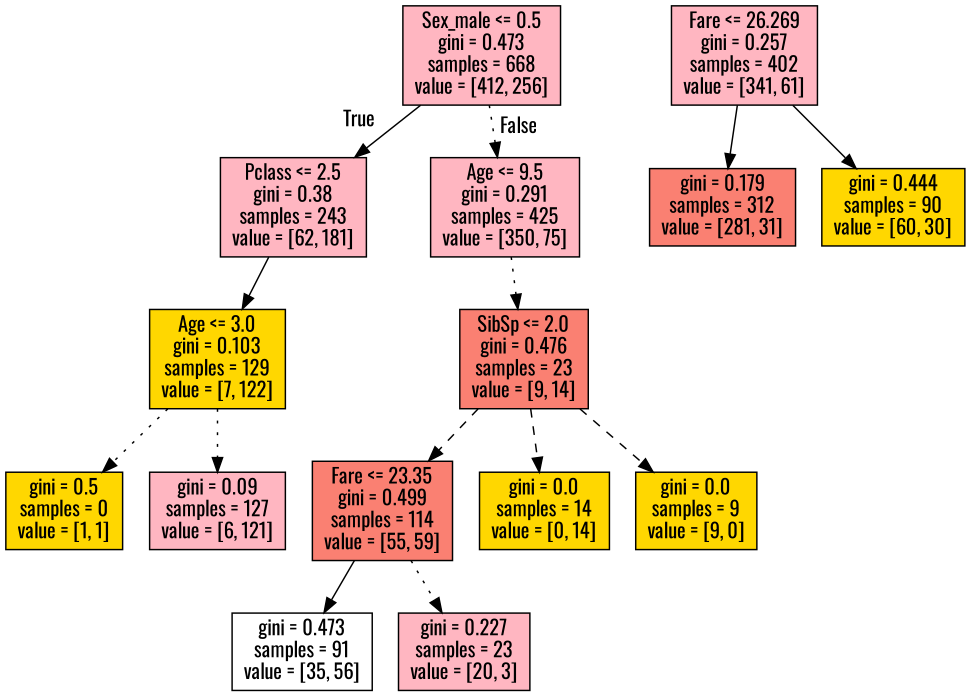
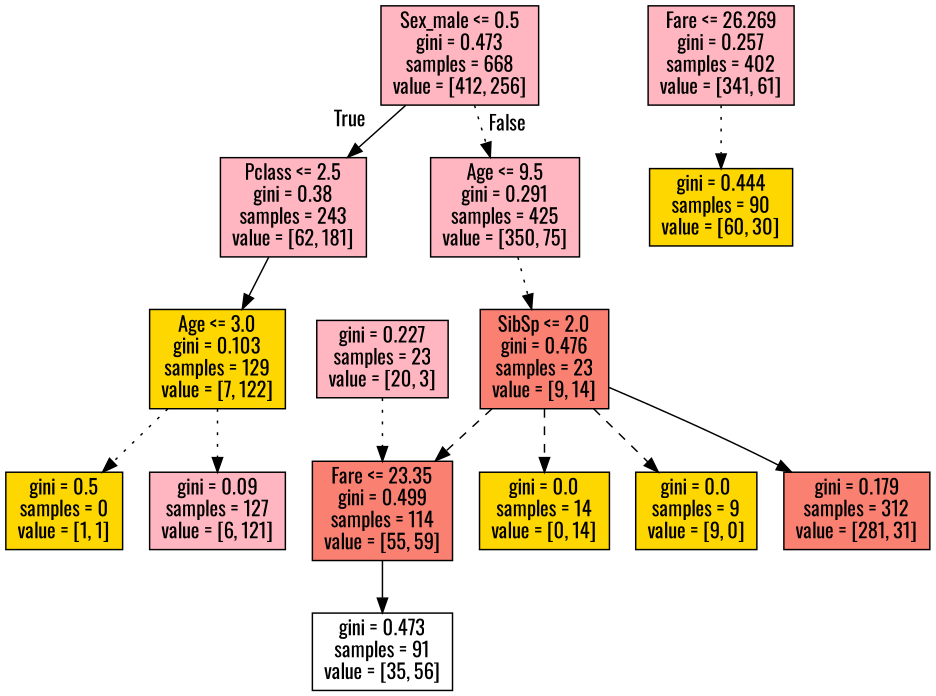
(734, 130) -> (694, 425)
(819, 132) -> (721, 129)
(423, 580) -> (382, 422)
